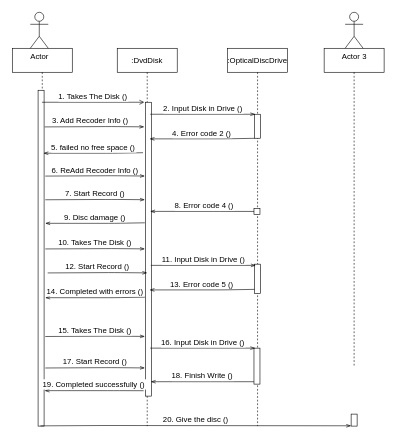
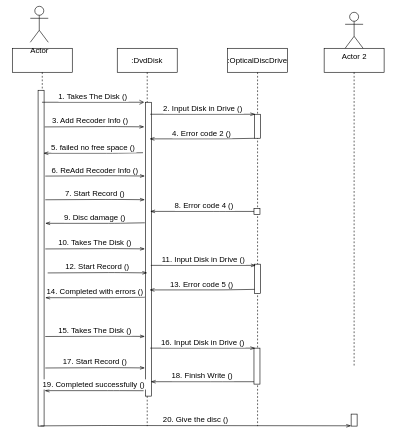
(39, 30) -> (39, 24)
(355, 57) -> (355, 57)
